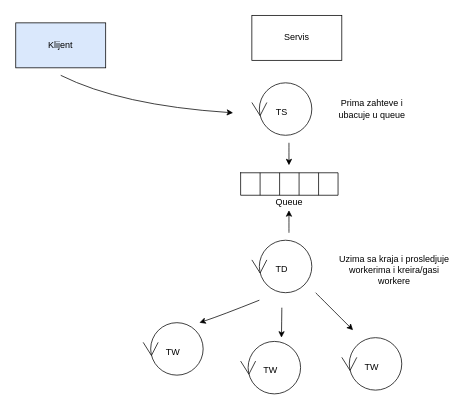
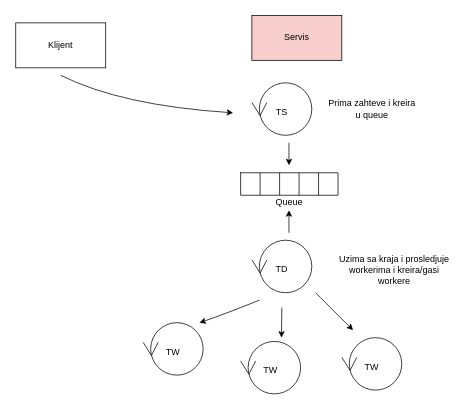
(297, 38) -> (297, 38)
(60, 45) -> (60, 45)
(372, 109) -> (372, 109)
